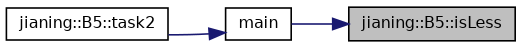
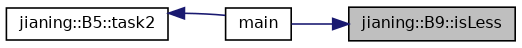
(432, 24) -> (432, 24)
(189, 35) -> (205, 14)
